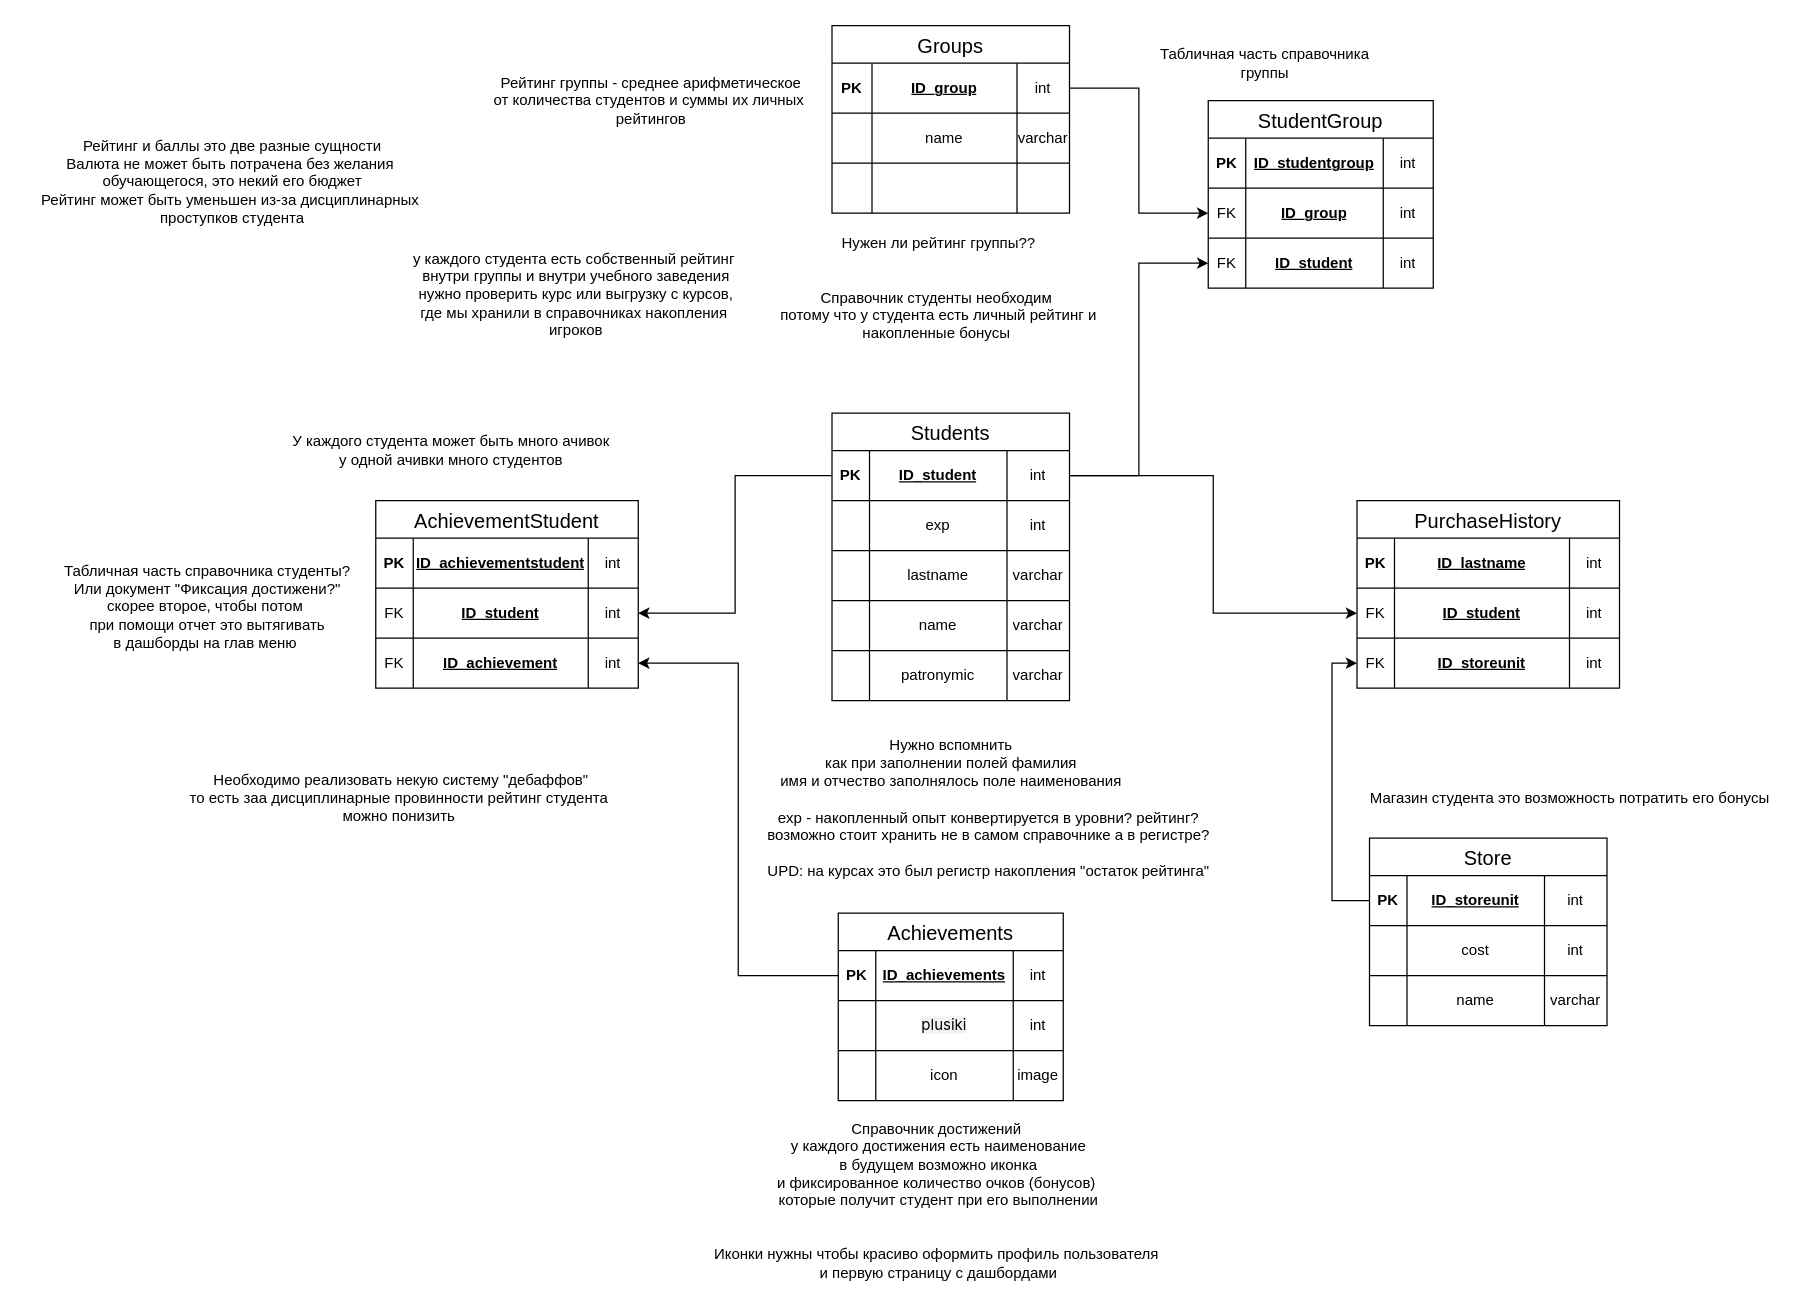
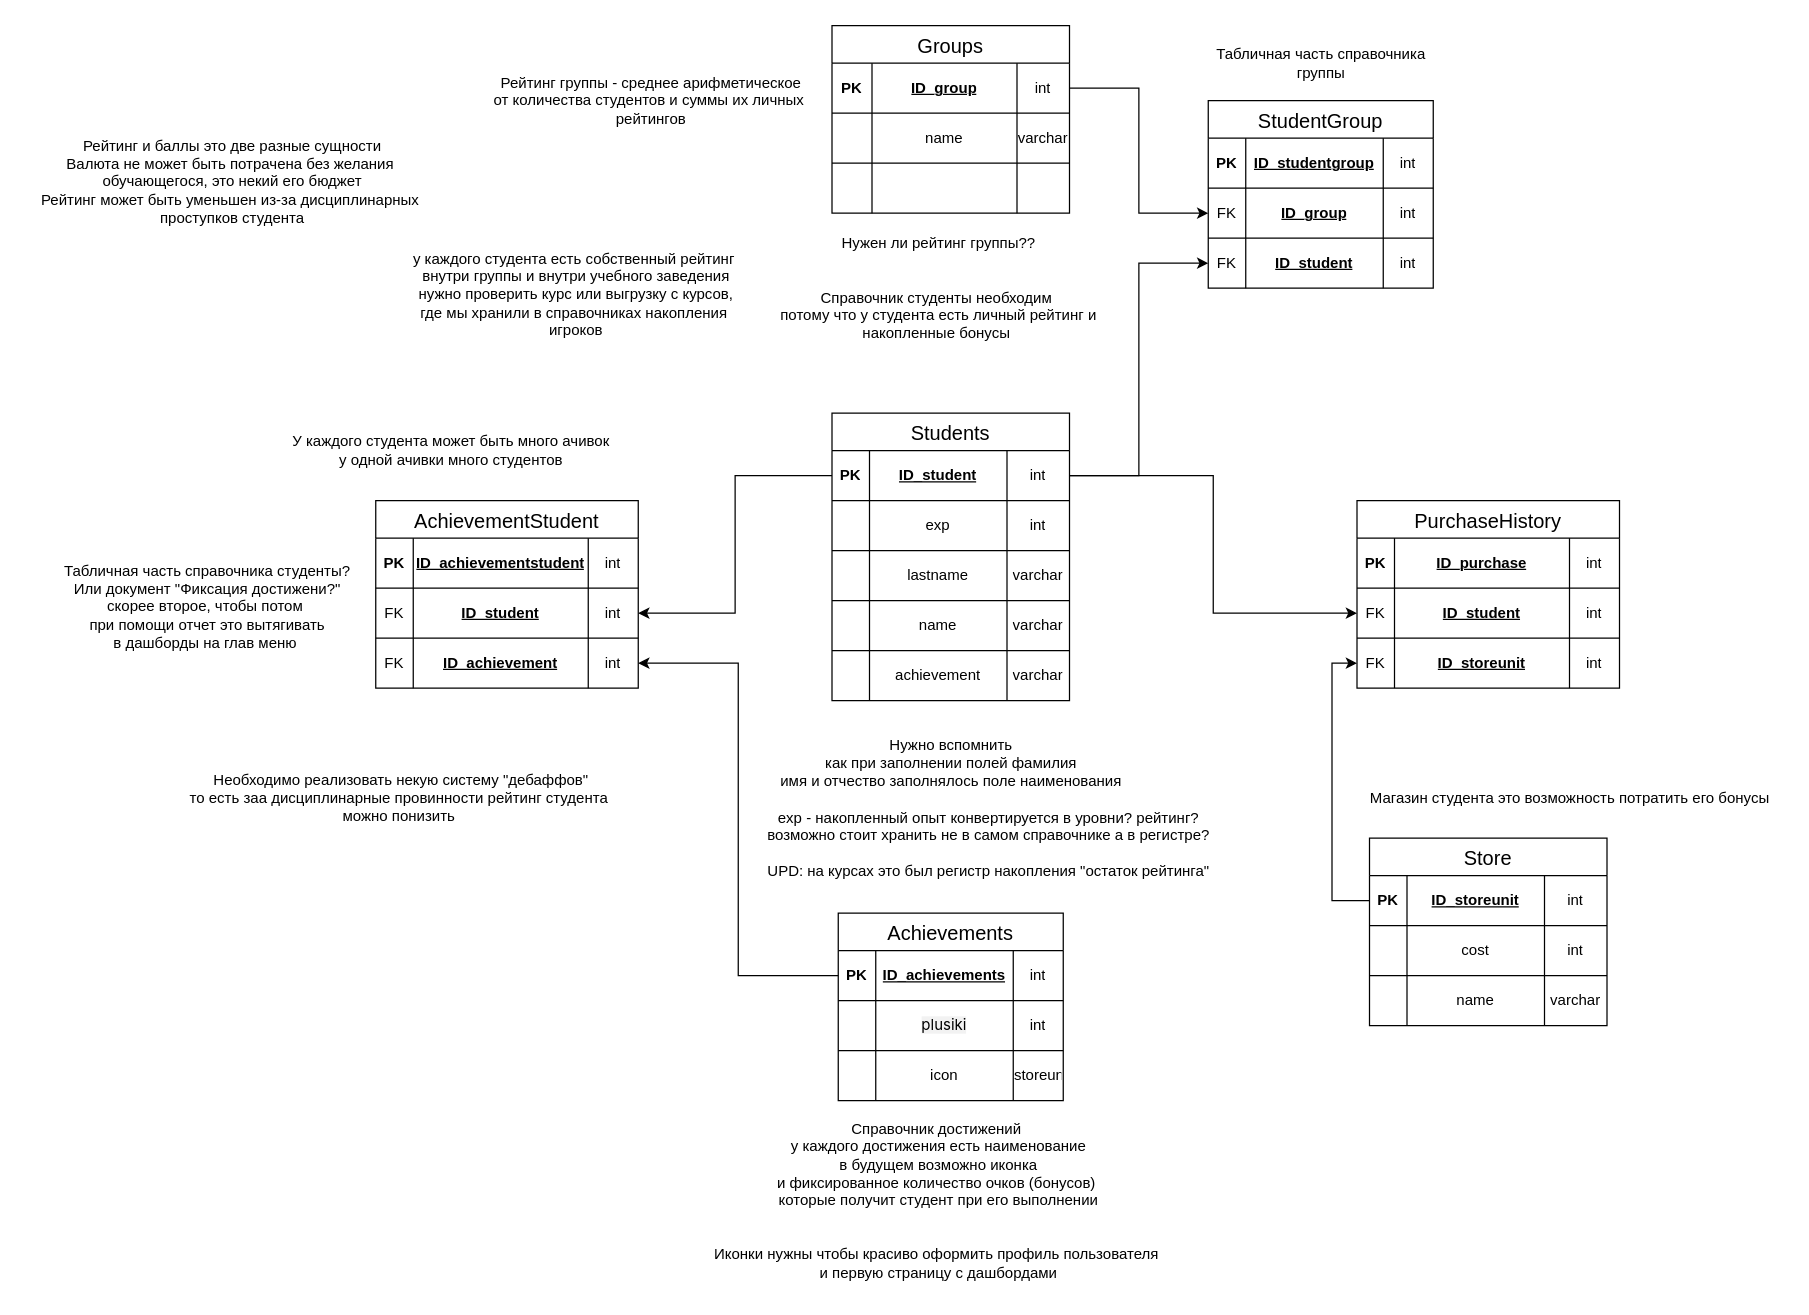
(1264, 63) -> (1321, 63)
(1482, 563) -> (1482, 563)
(938, 676) -> (938, 676)
(1038, 1076) -> (1038, 1076)
